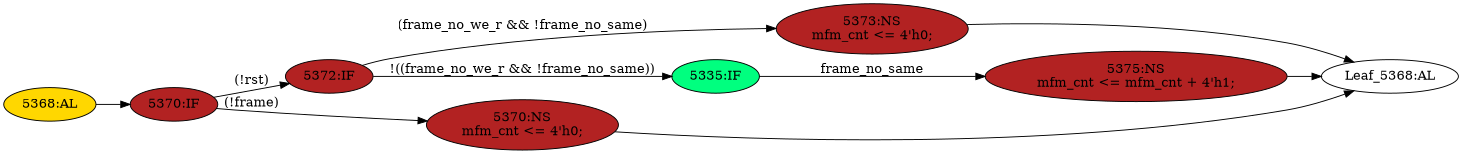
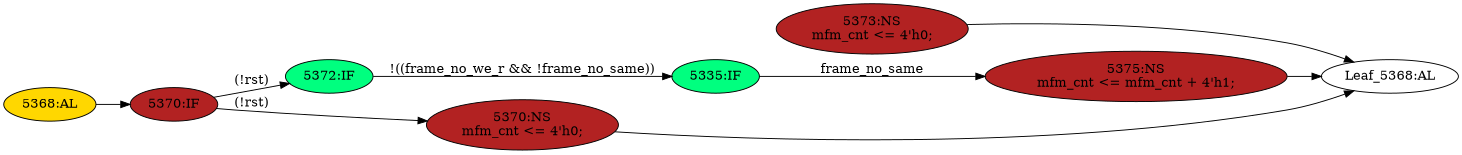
(563, 38) -> none
(329, 76) -> (329, 76)
(252, 103) -> (252, 103)
